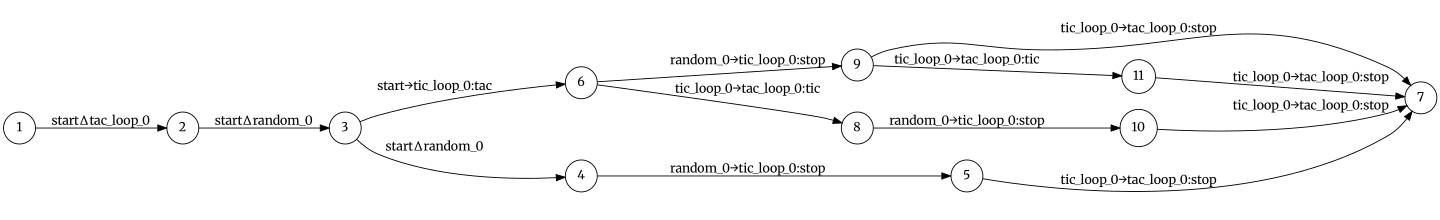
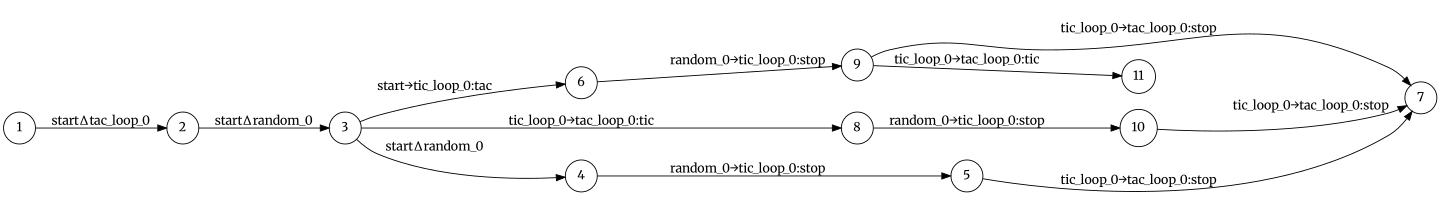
(1276, 87) -> none
(715, 101) -> (597, 128)
